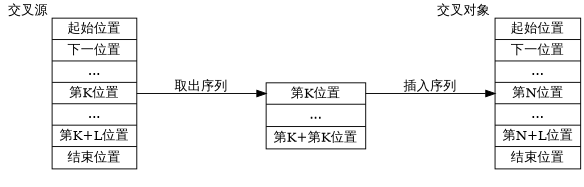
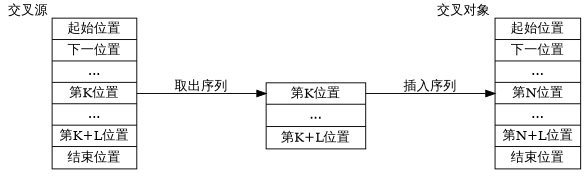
(316, 137) -> (316, 137)
